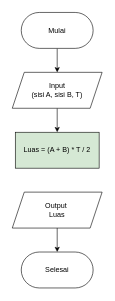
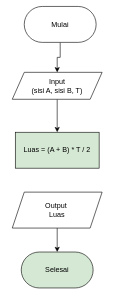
(57, 30) -> (60, 24)
(57, 90) -> (57, 86)
(57, 270) -> (57, 270)
